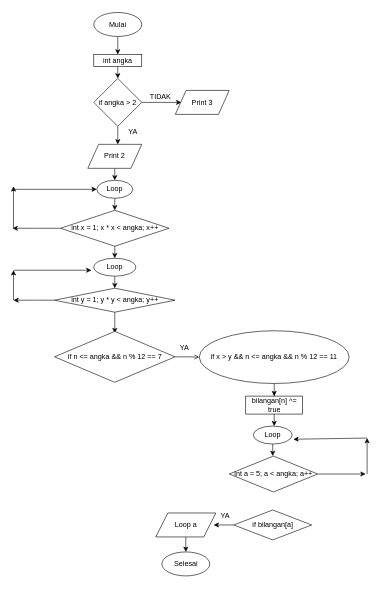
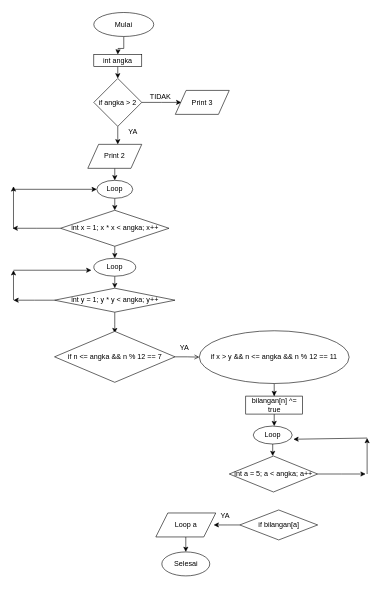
(118, 24) -> (124, 24)
(273, 525) -> (279, 525)
